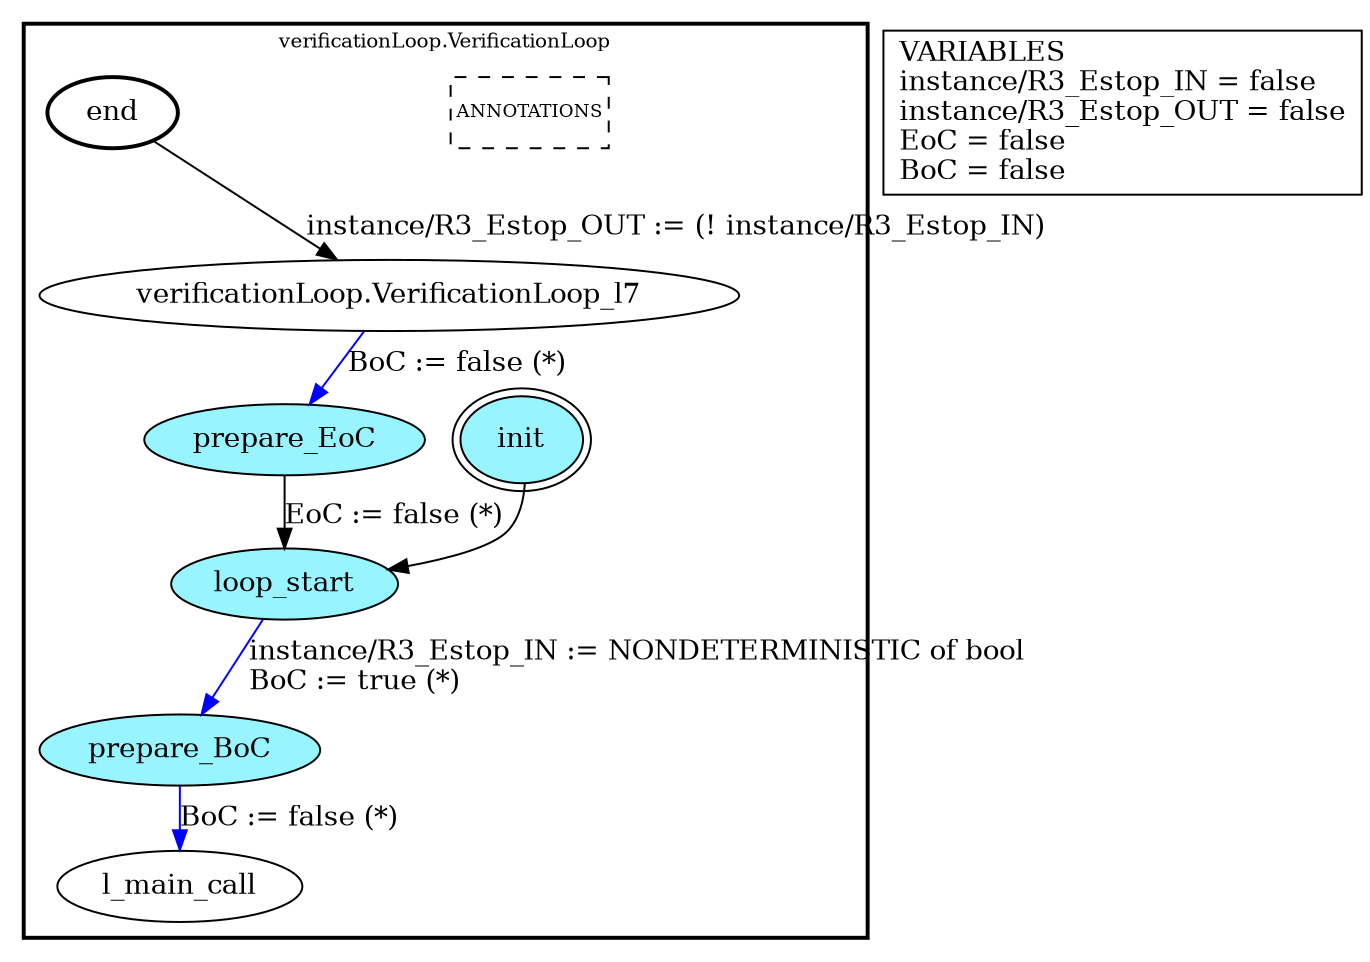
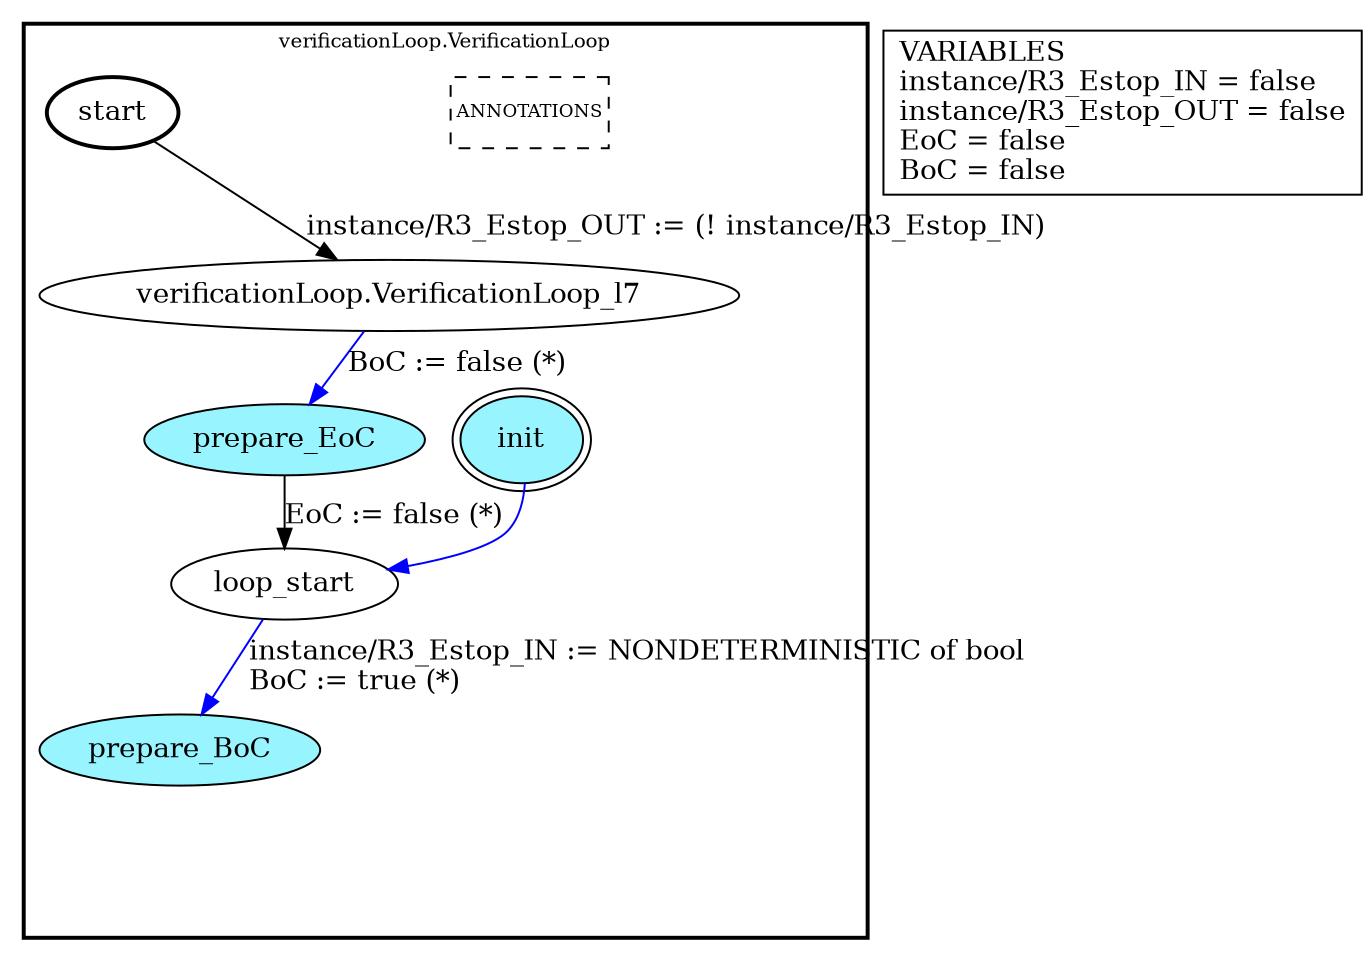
(113, 113) -> (113, 113)
(484, 545) -> (484, 545)
(285, 584) -> (285, 584)
(180, 886) -> none
